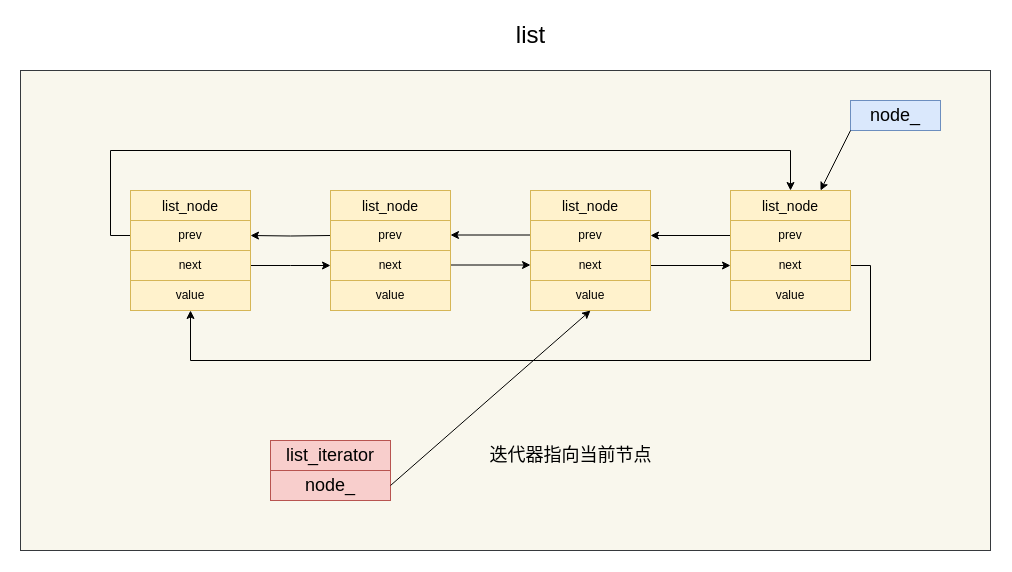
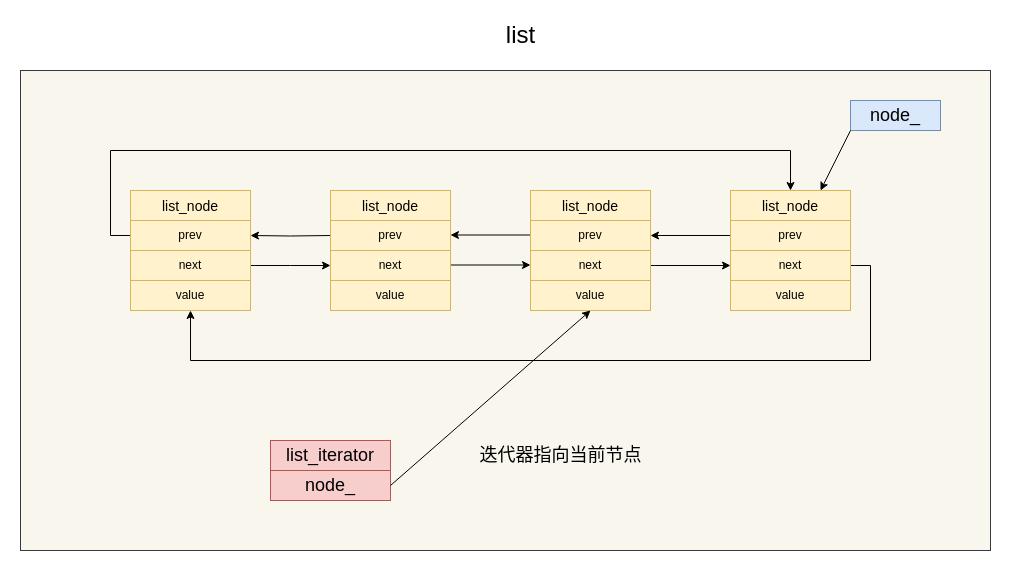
(531, 36) -> (521, 36)
(571, 456) -> (561, 456)
